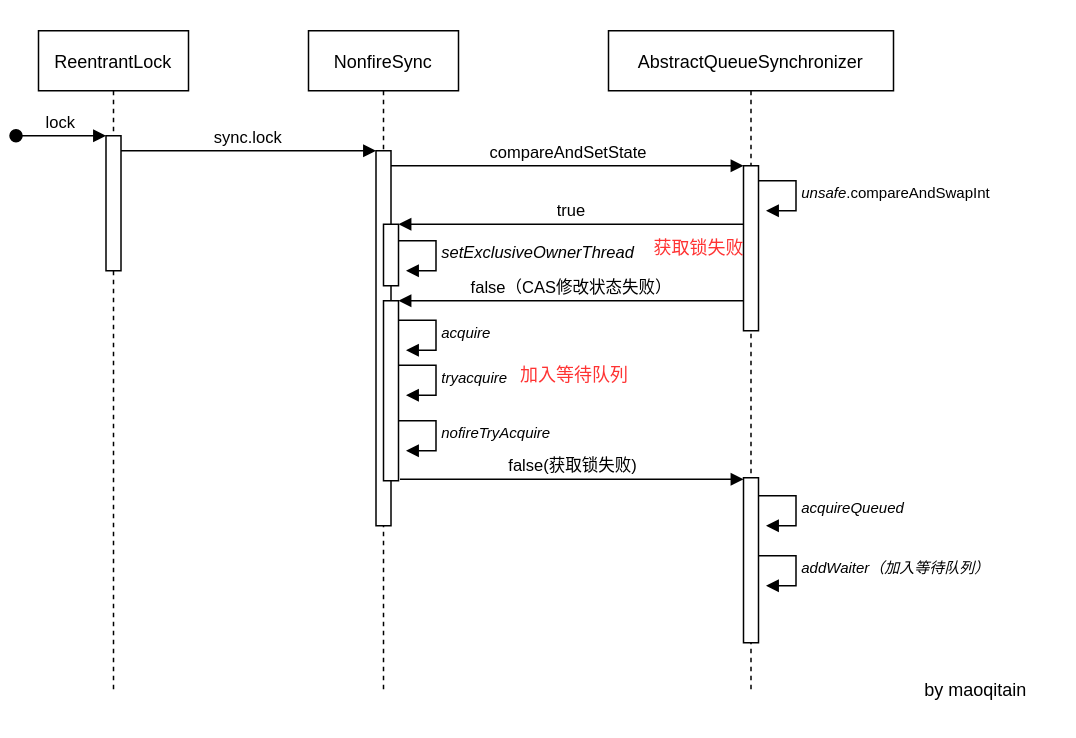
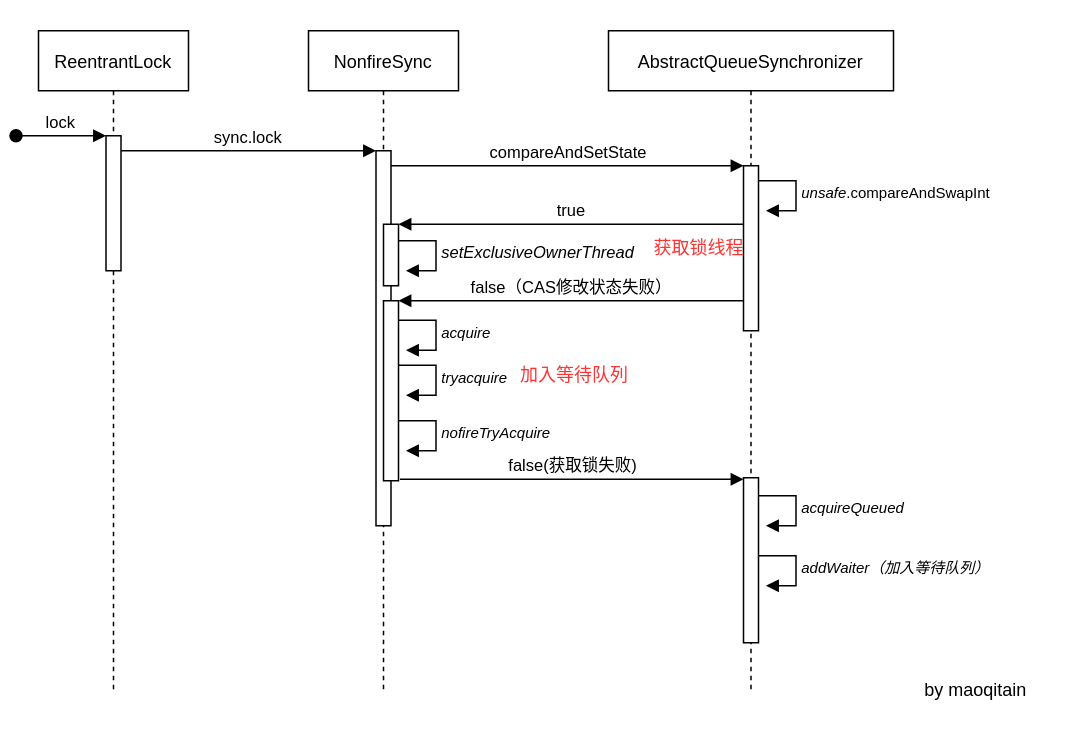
(699, 248) -> (699, 248)
